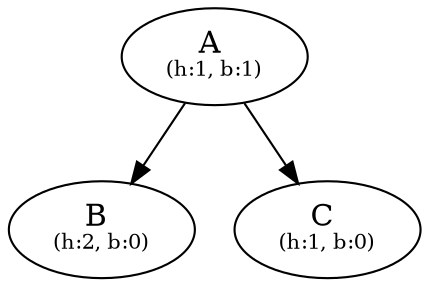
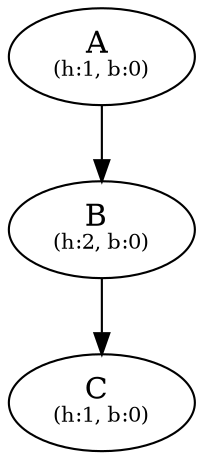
(215, 69) -> (102, 69)
(265, 134) -> (102, 305)
